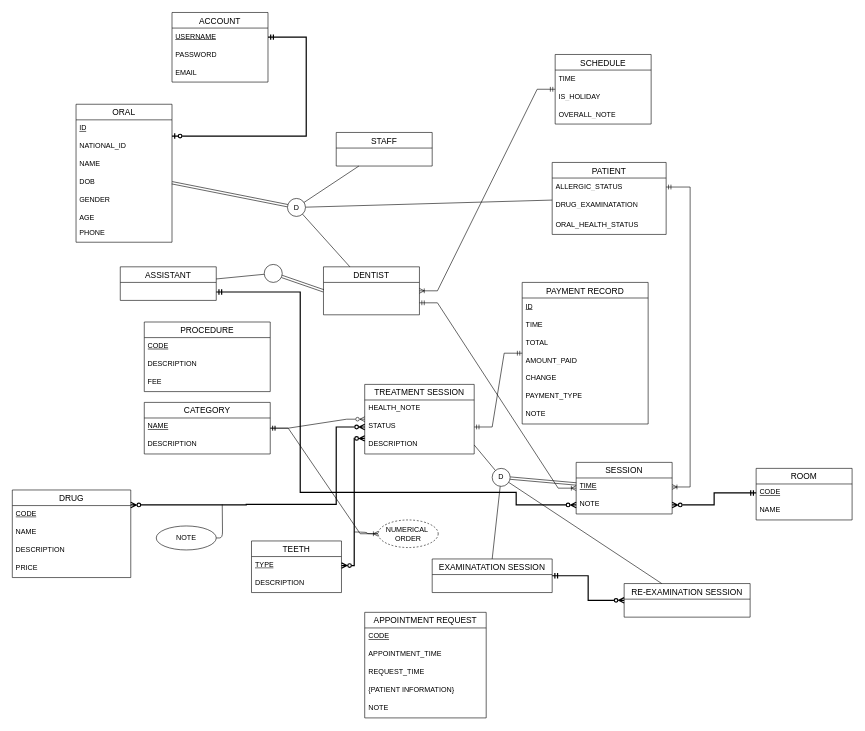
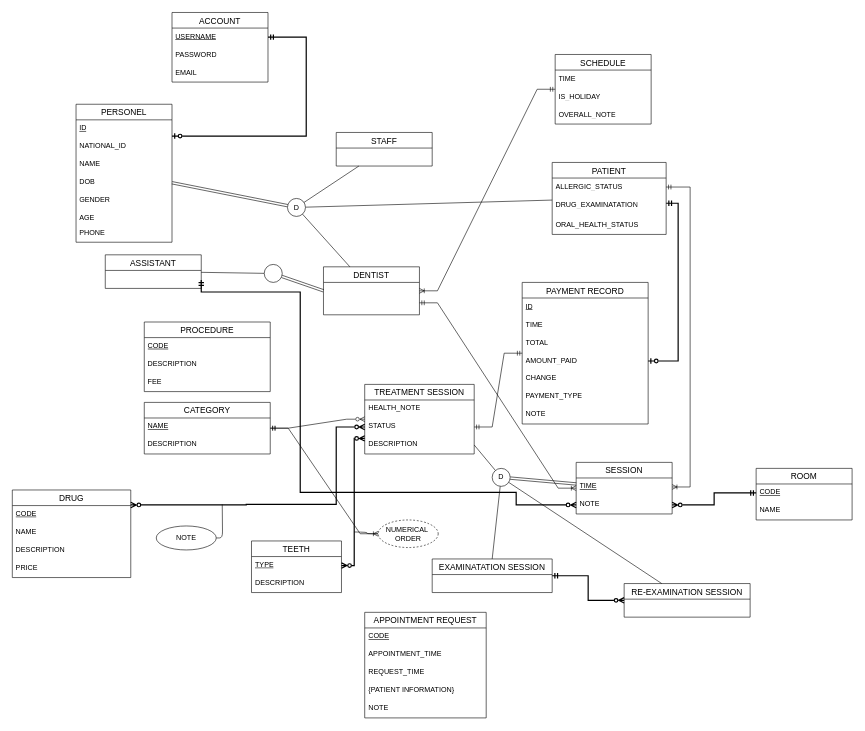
(124, 112) -> (124, 112)
(168, 284) -> (153, 272)
none -> (678, 287)
